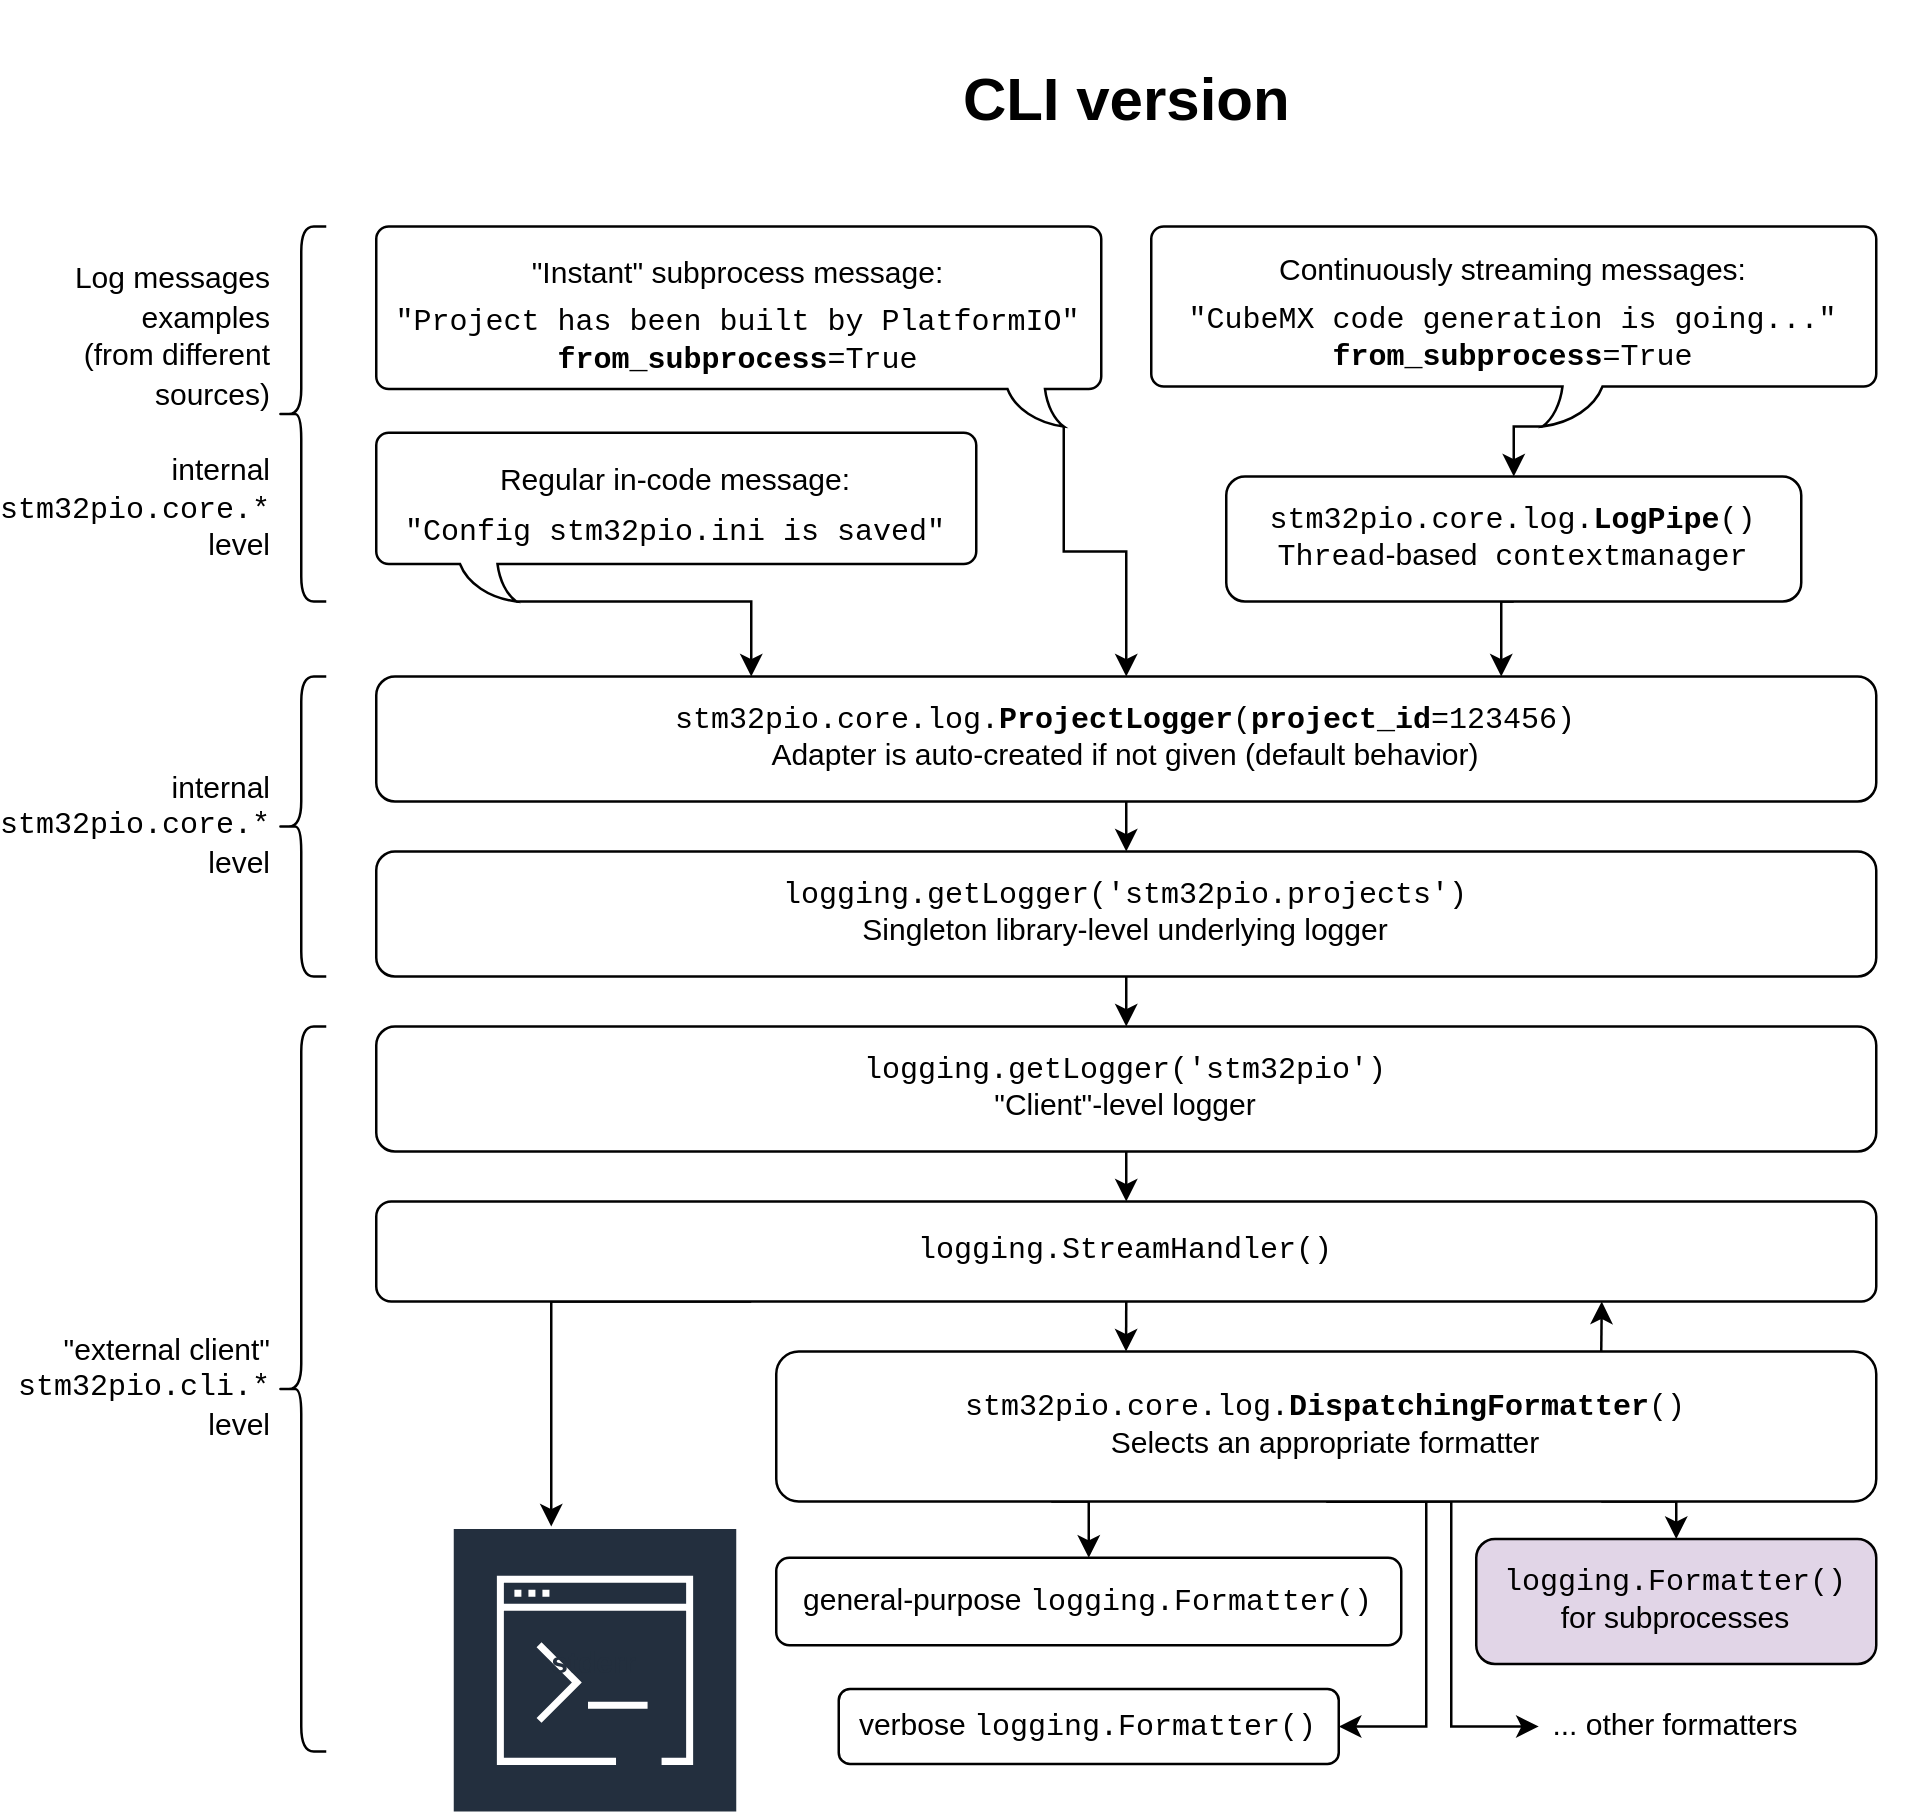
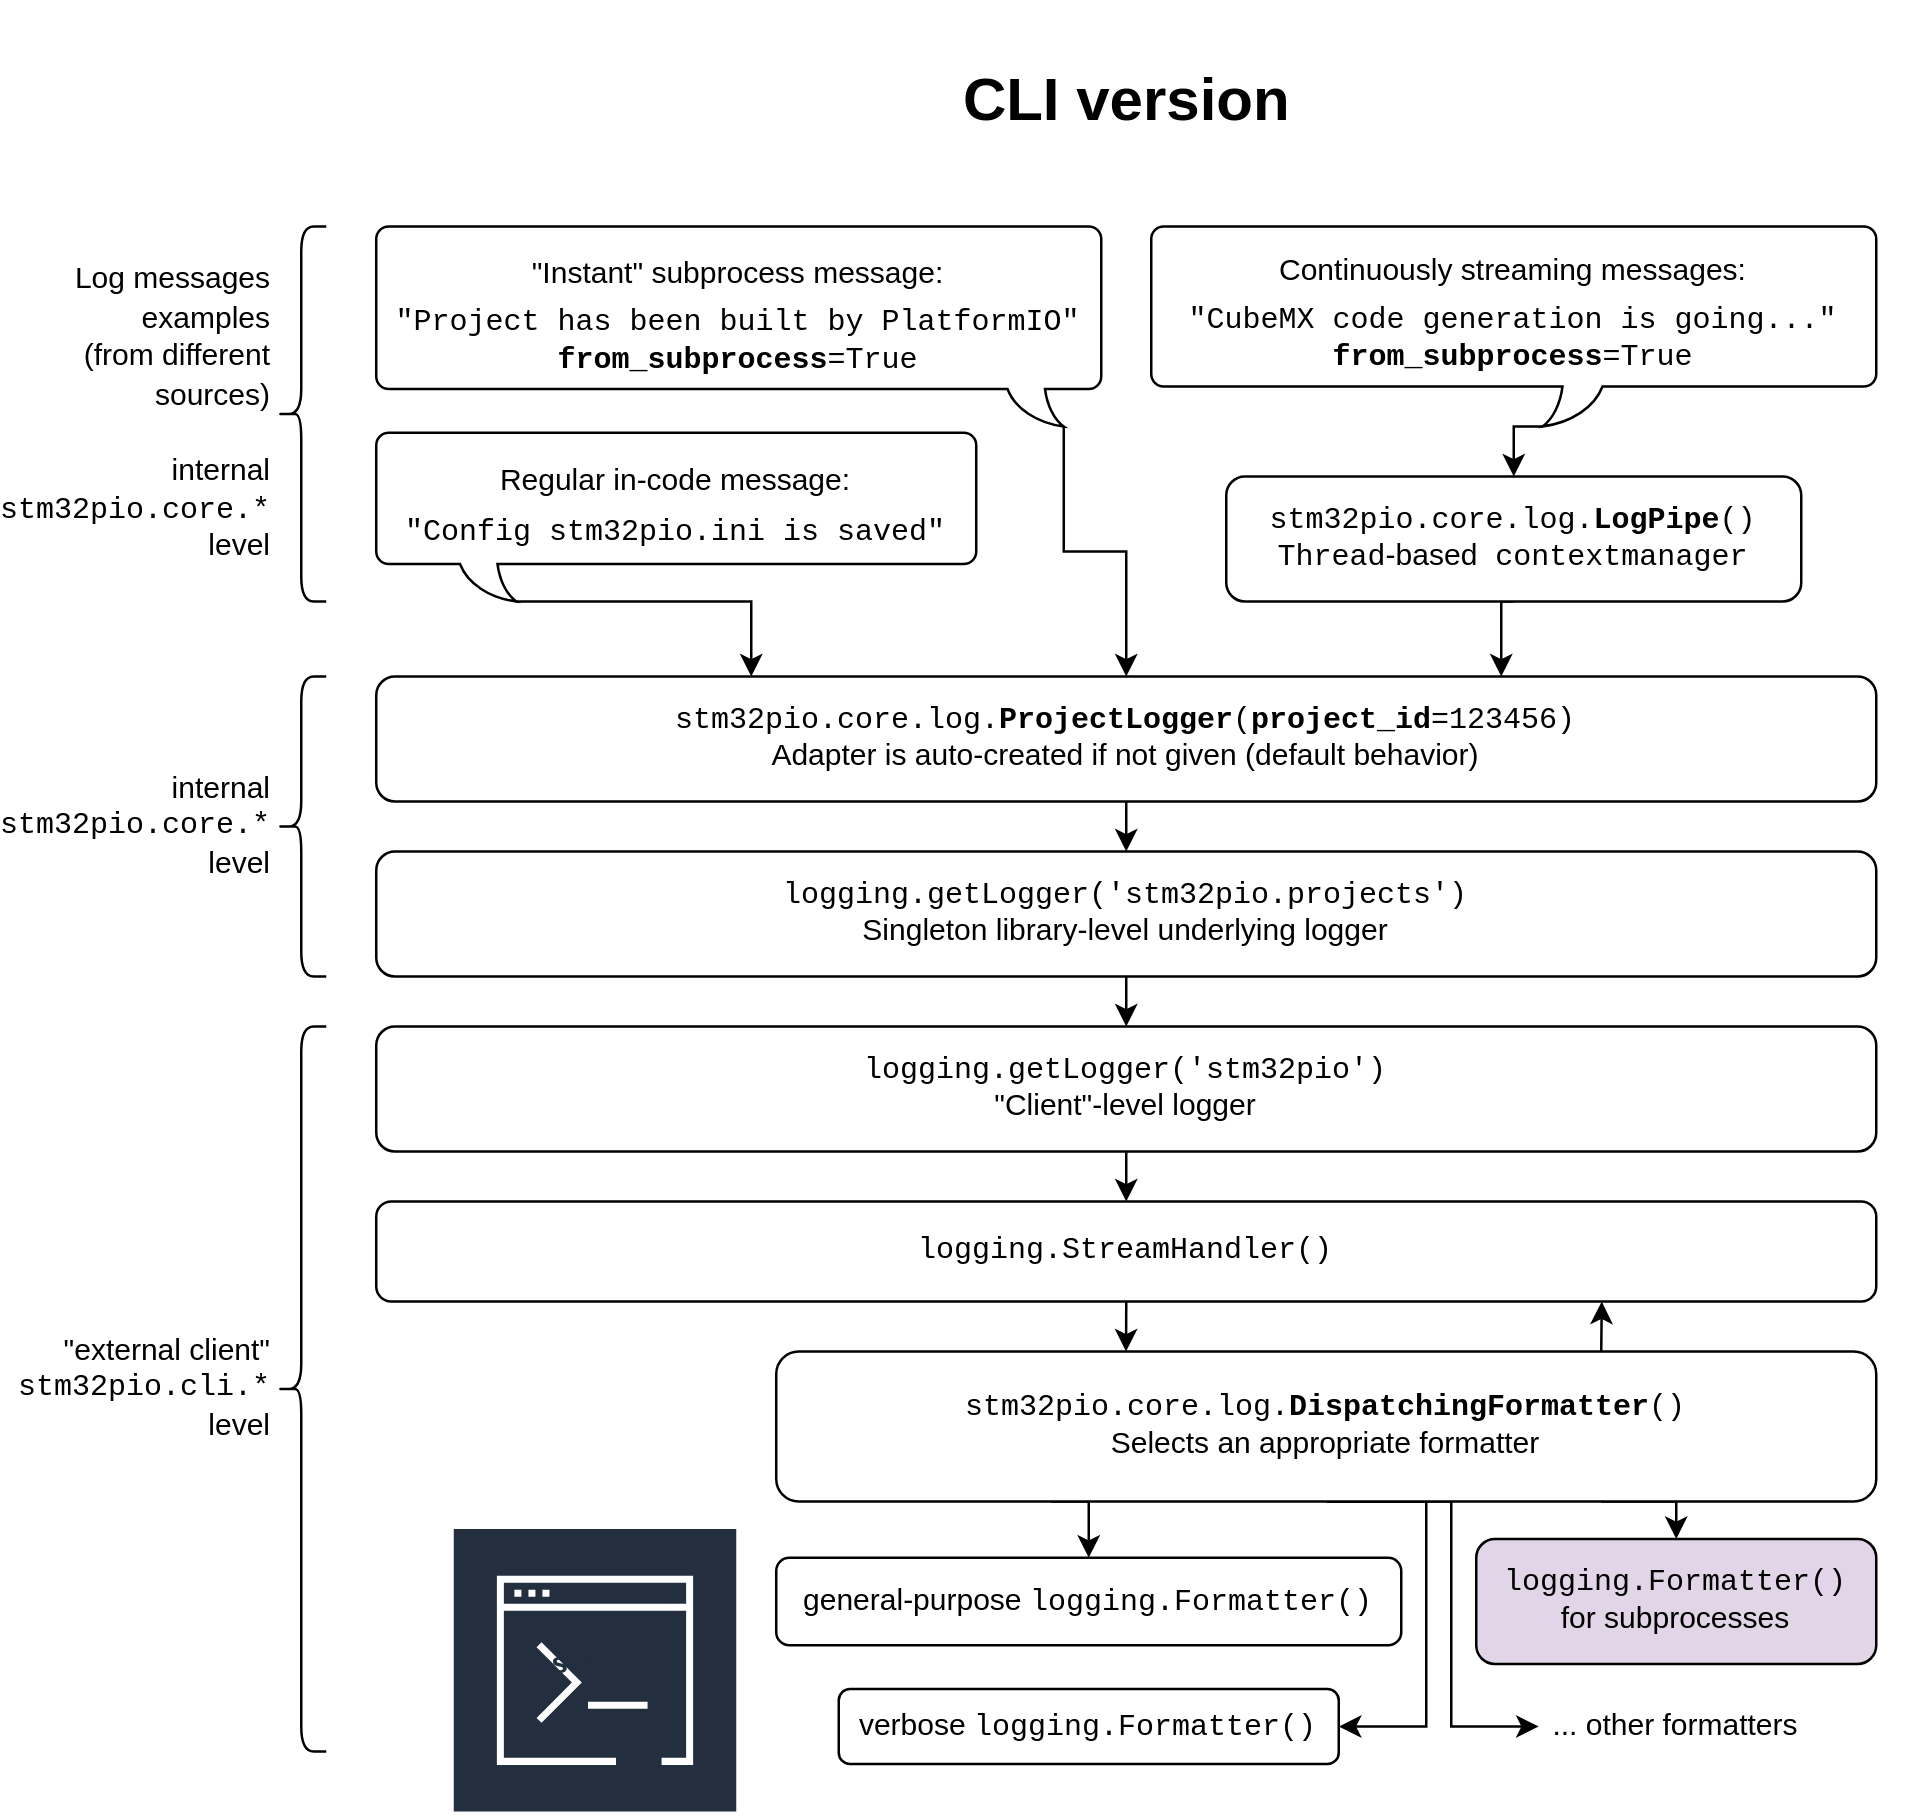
(551, 1404) -> none
